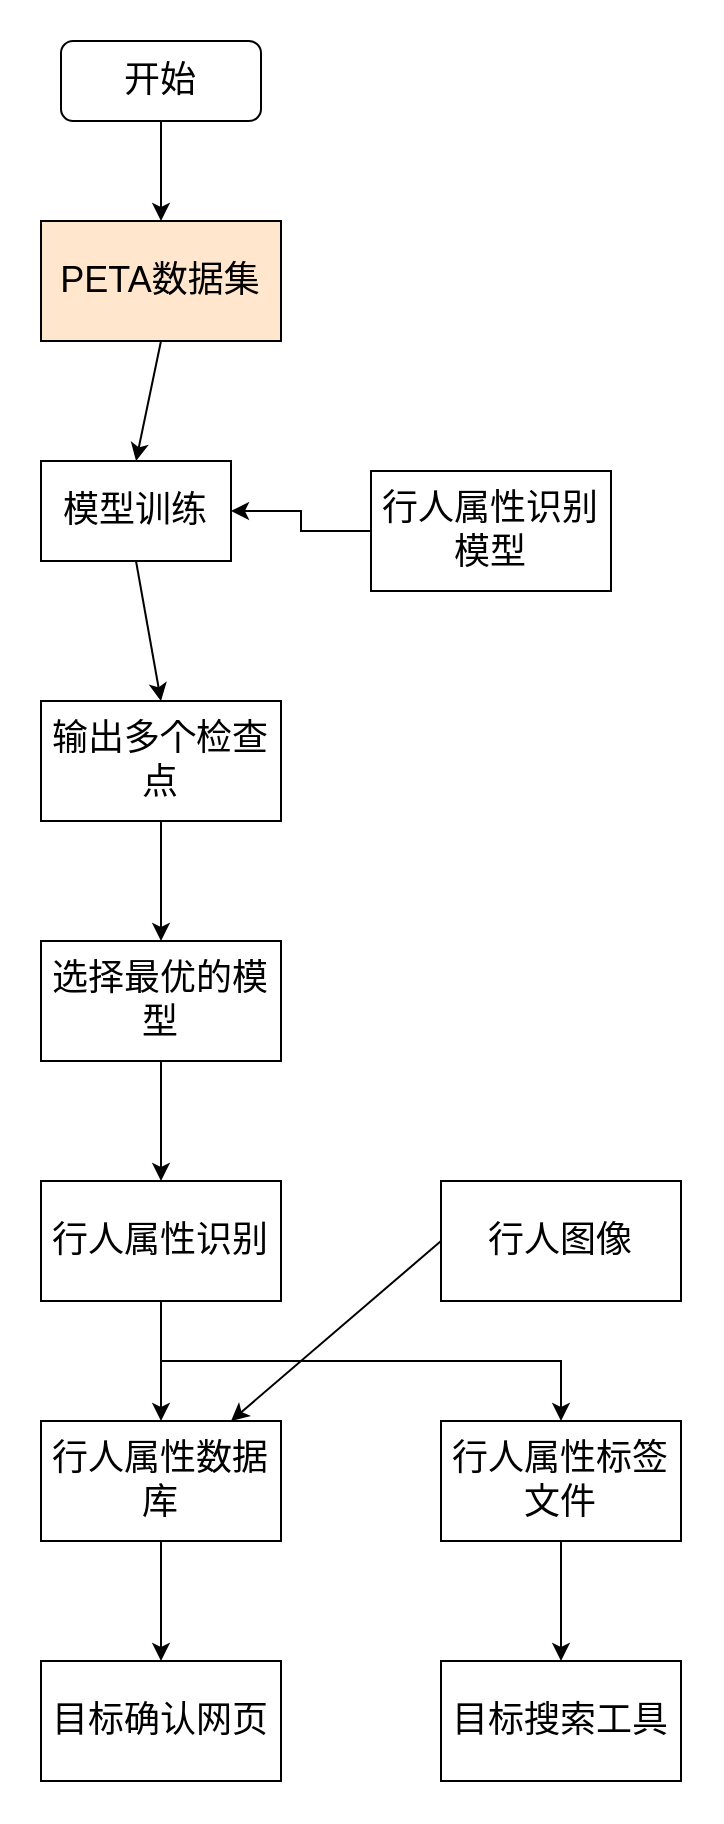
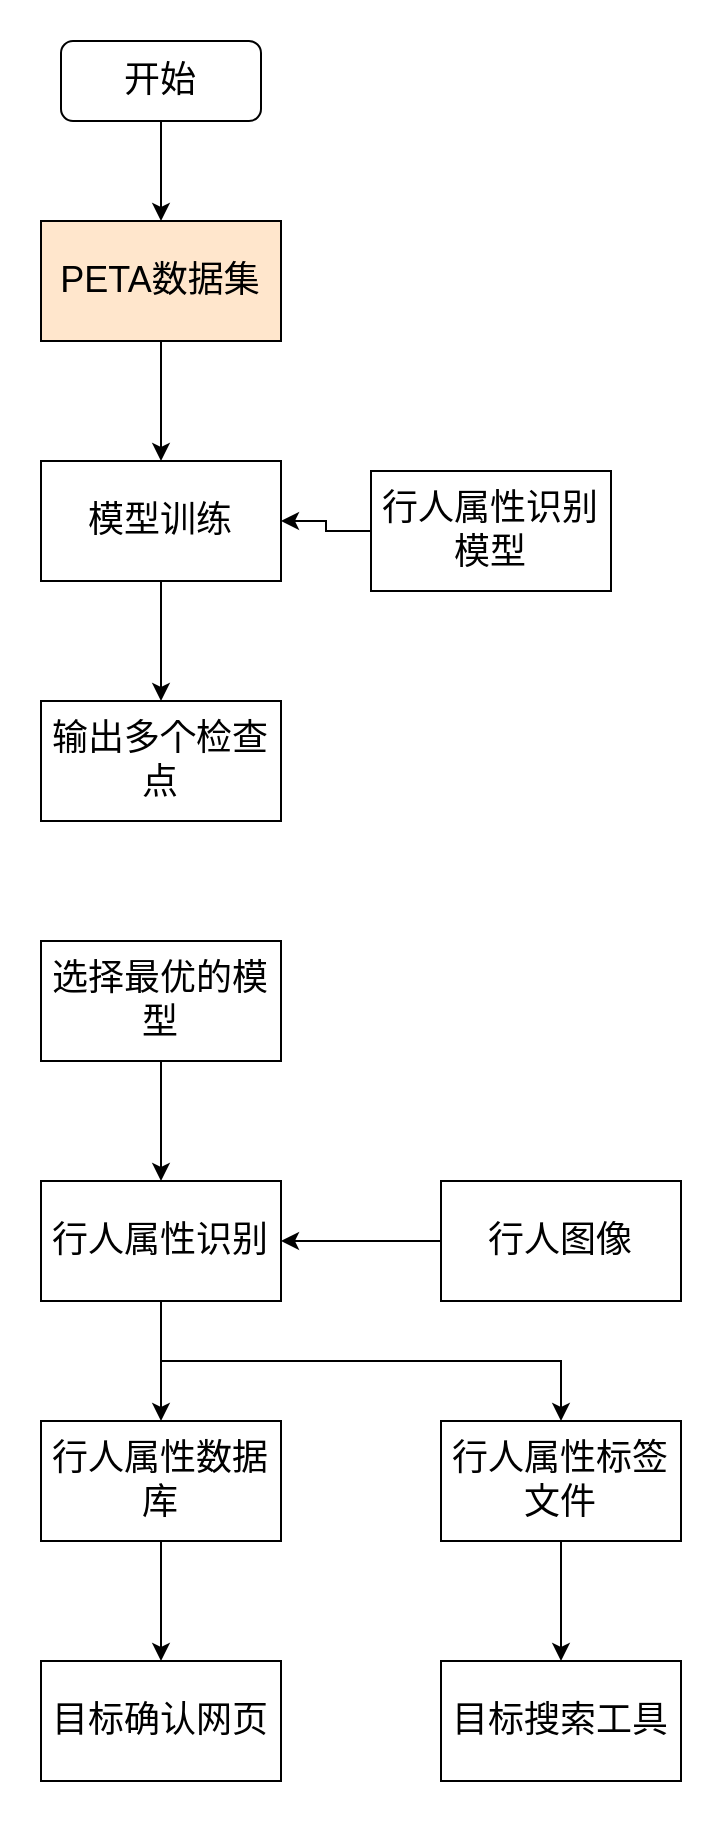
(136, 511) -> (161, 521)
(161, 874) -> none
(373, 1299) -> (368, 1241)
